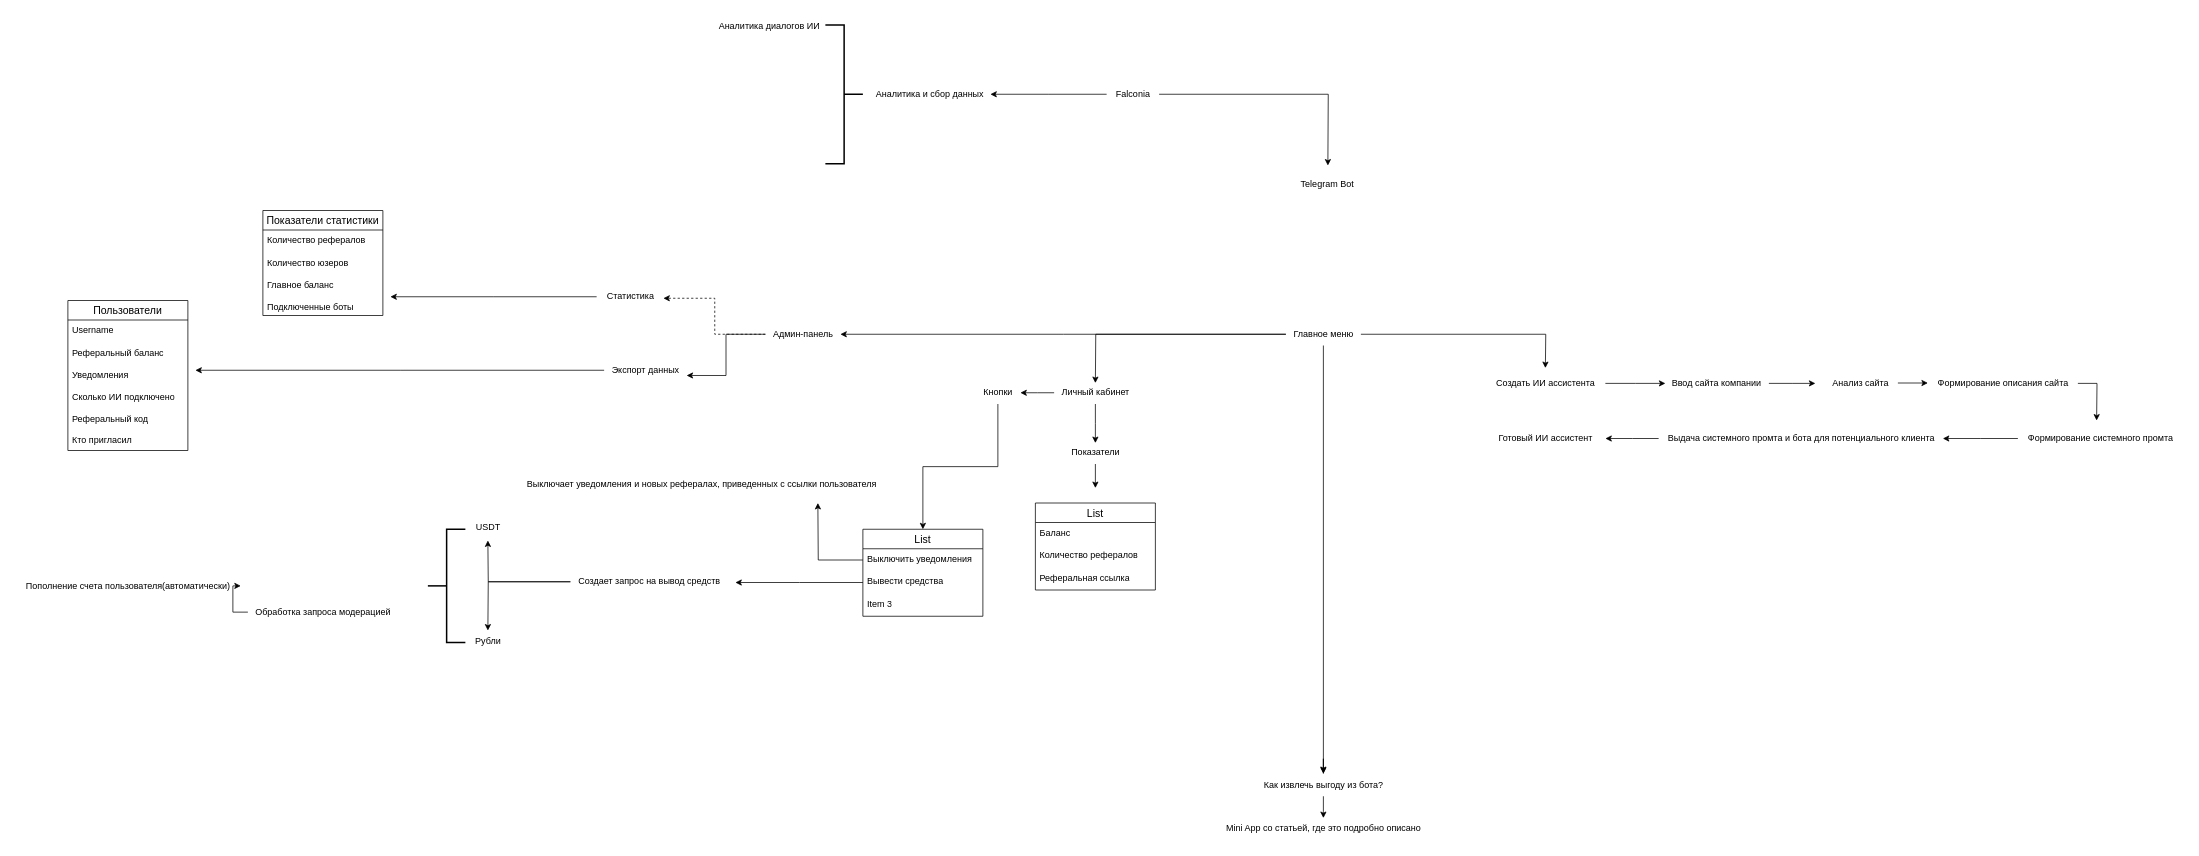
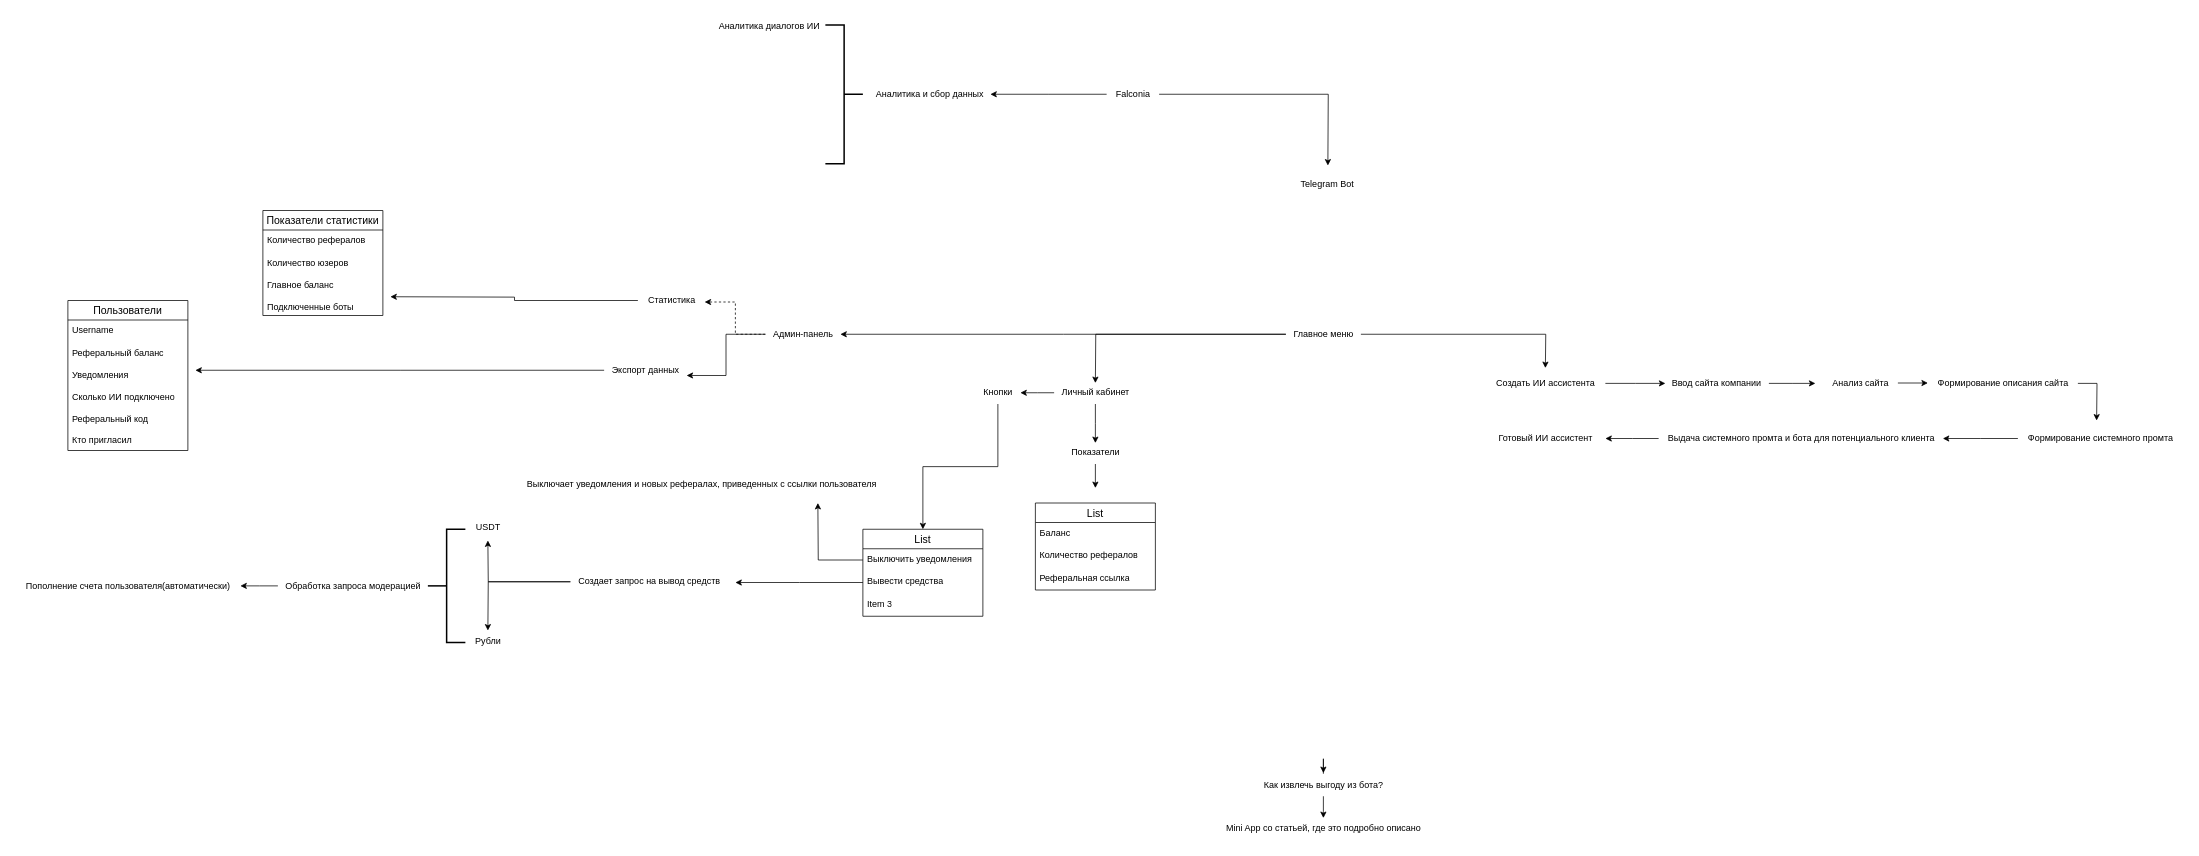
(630, 297) -> (672, 300)
(1323, 551) -> none
(323, 612) -> (353, 586)
